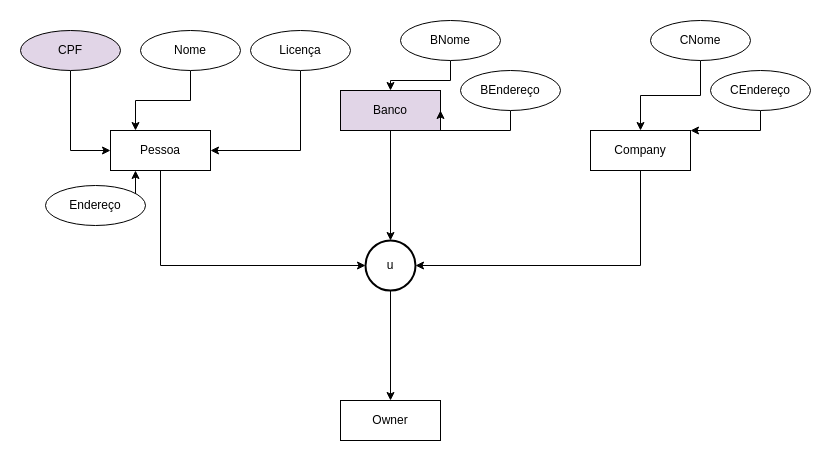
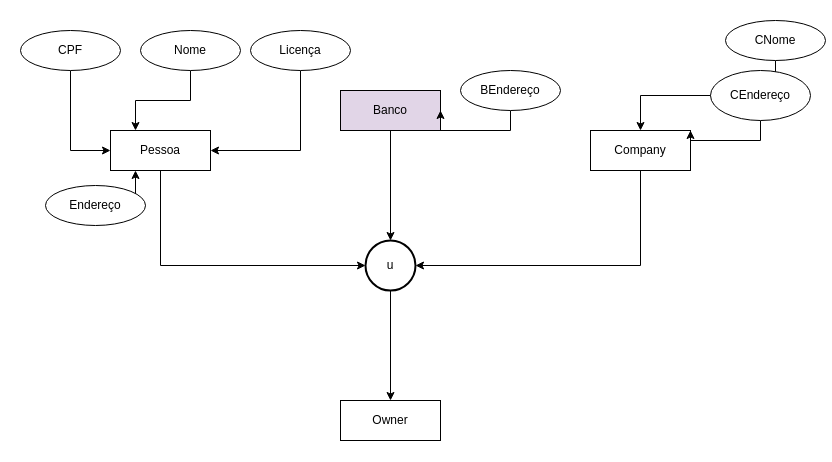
(451, 41) -> none
(701, 41) -> (776, 41)
(71, 51) -> (71, 51)
(430, 81) -> none
(761, 91) -> (761, 96)
